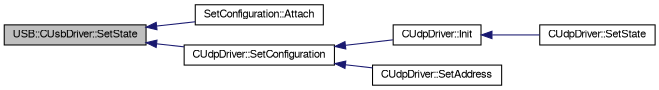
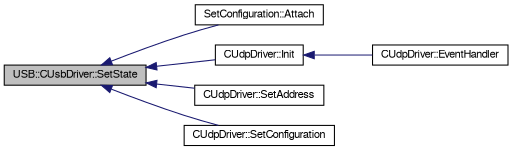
(597, 35) -> (440, 55)
(369, 43) -> (186, 63)
(359, 66) -> (176, 86)
